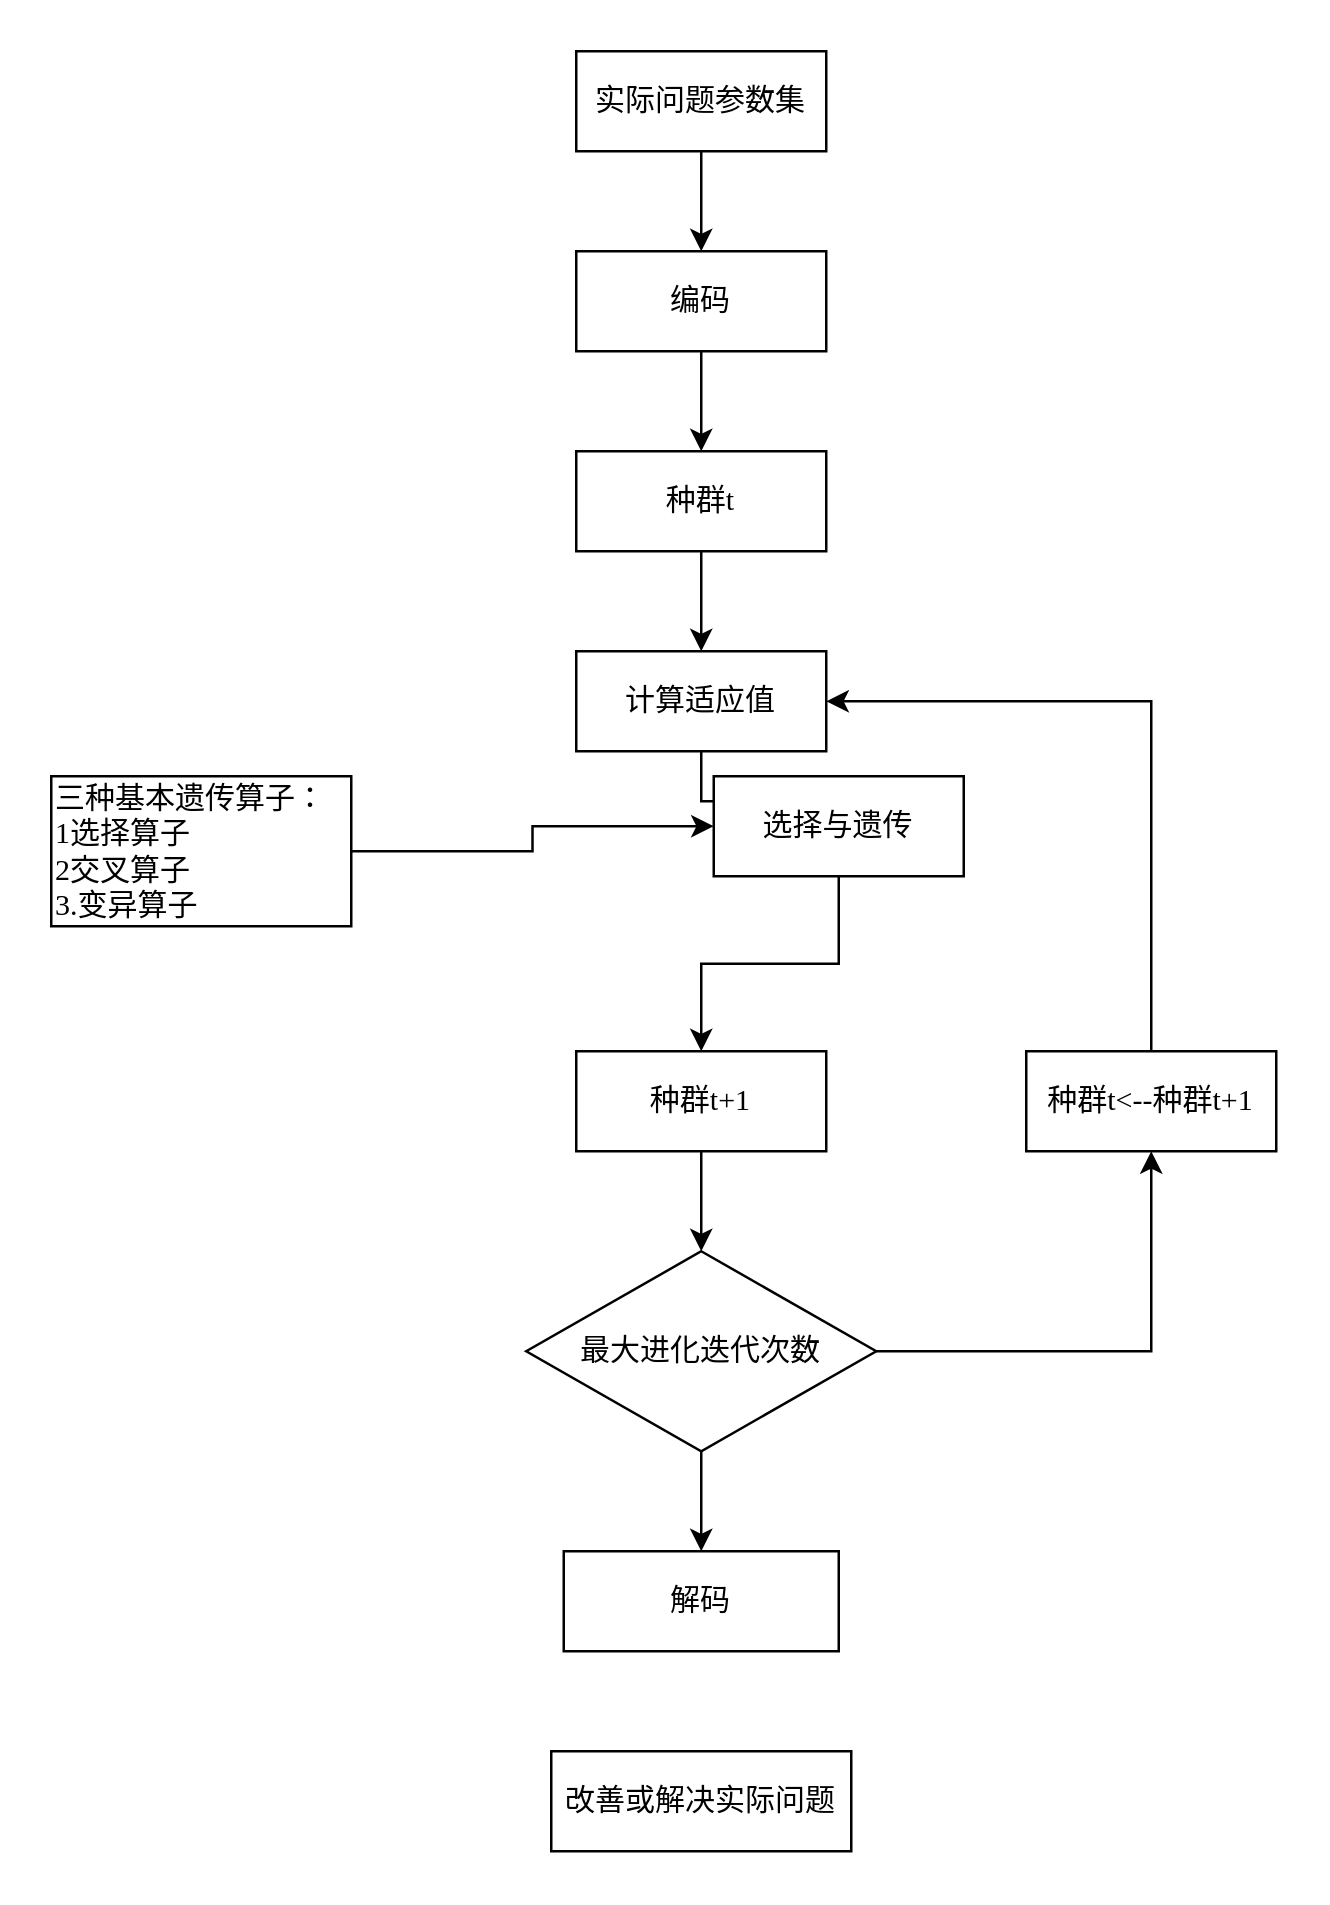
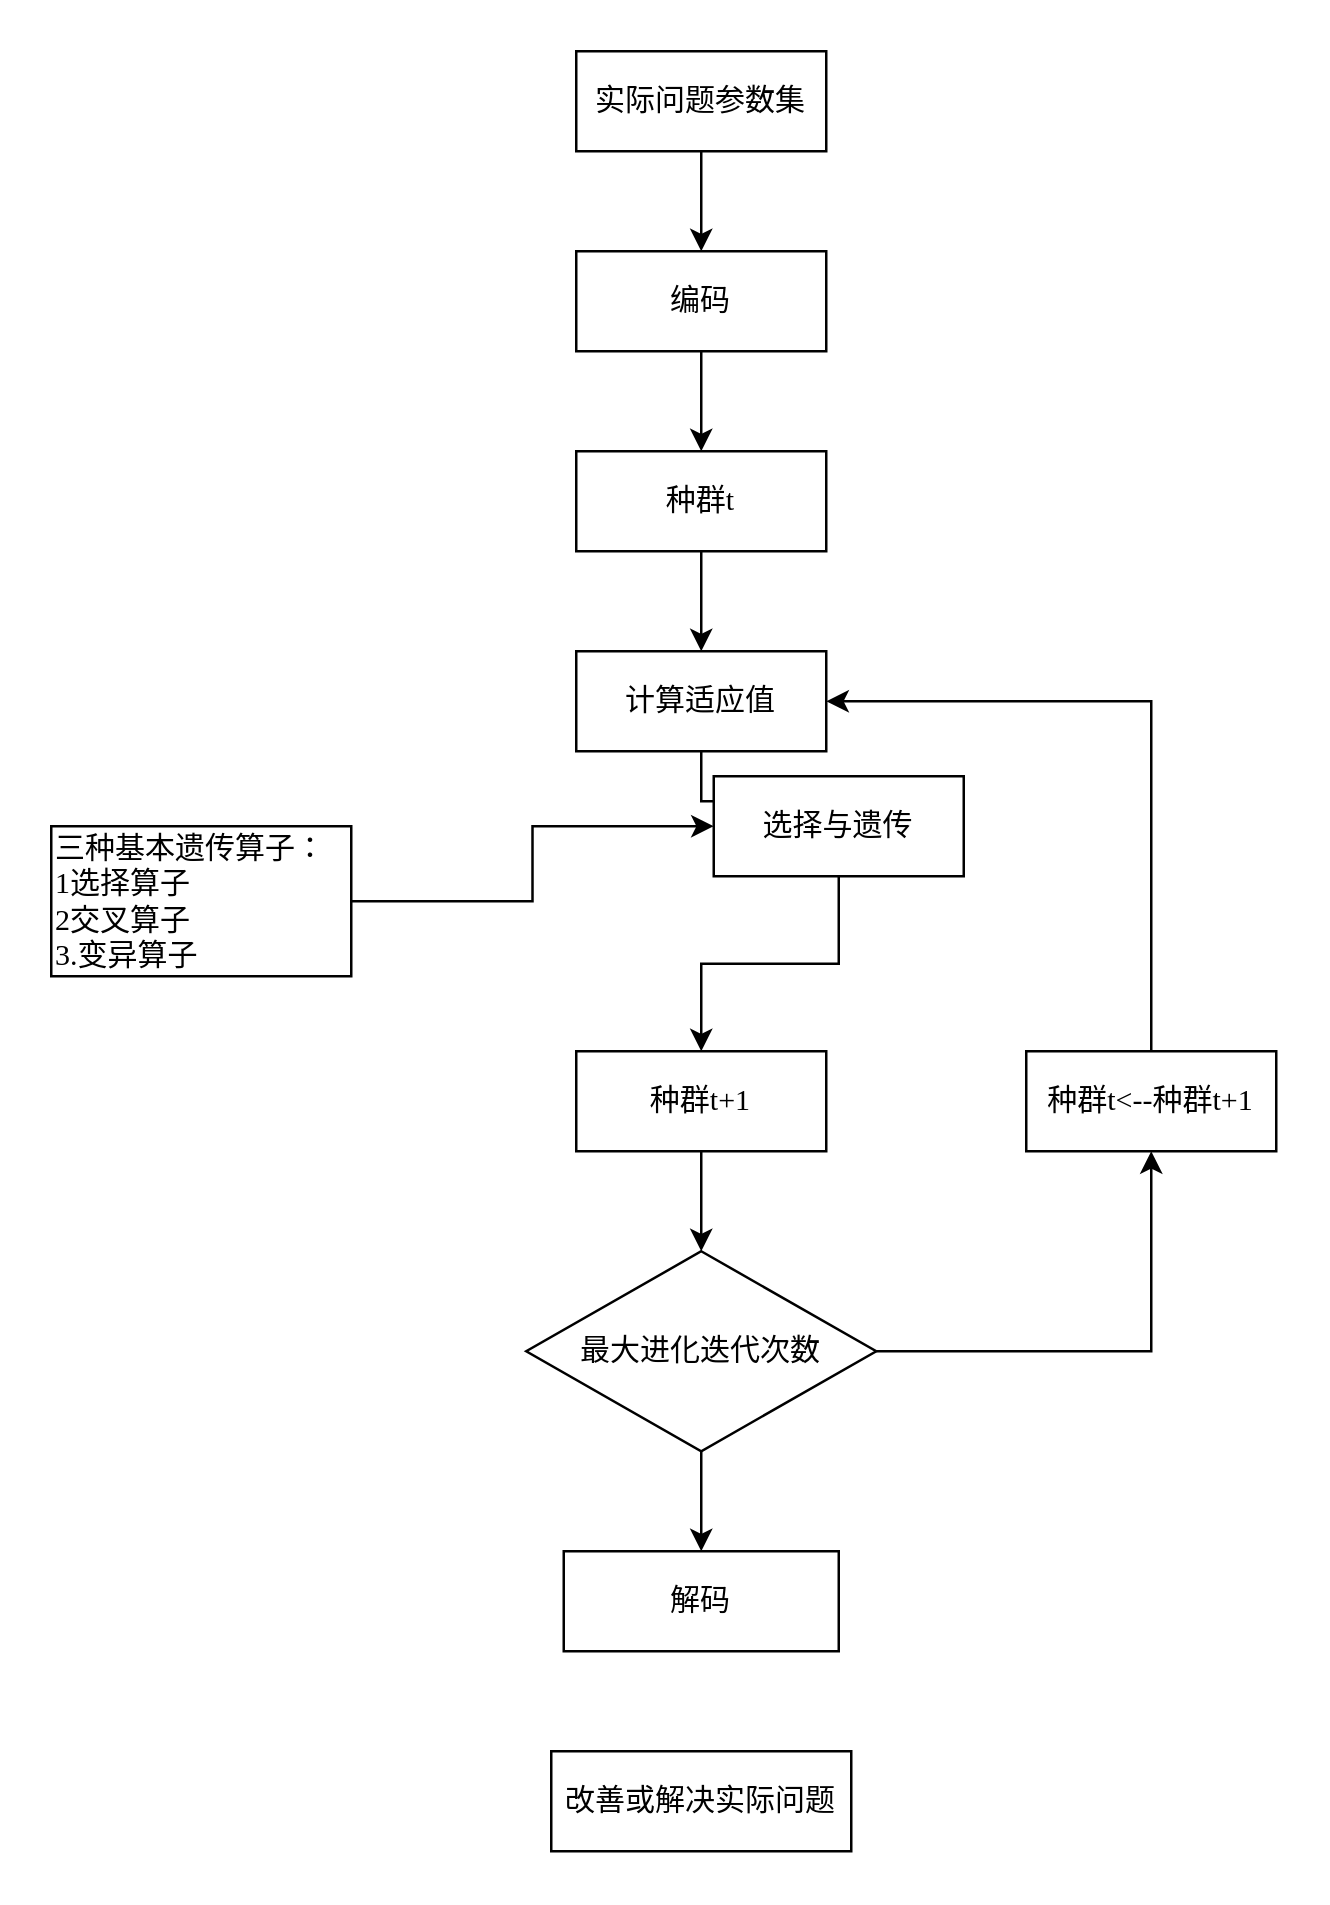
(201, 851) -> (201, 901)
